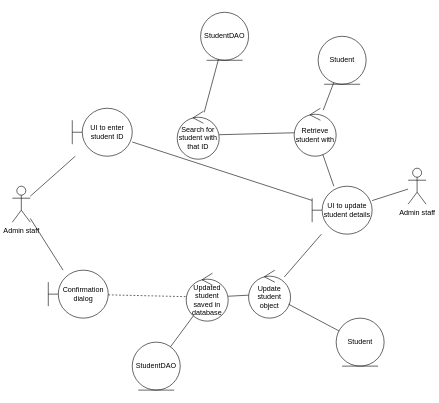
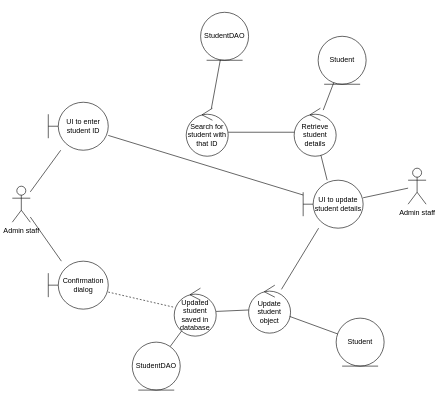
(102, 132) -> (78, 126)
(198, 135) -> (207, 132)
(315, 135) -> (315, 135)
(342, 210) -> (333, 204)
(78, 294) -> (78, 285)
(270, 294) -> (270, 309)
(207, 297) -> (195, 312)
